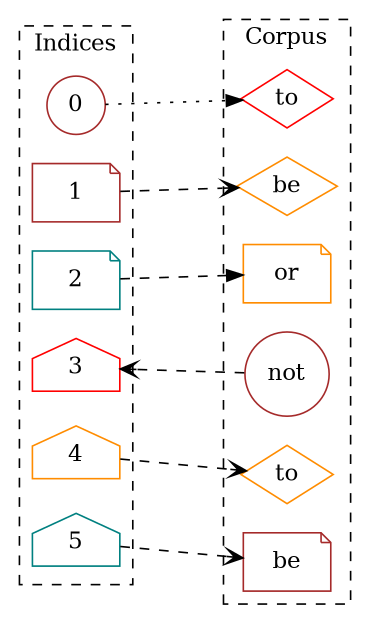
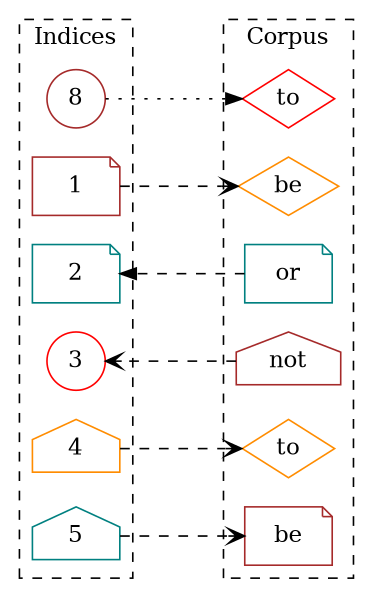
(76, 105) -> (76, 99)
(287, 274) -> (288, 274)
(173, 277) -> (191, 274)
(76, 368) -> (76, 361)
(287, 374) -> (288, 361)
